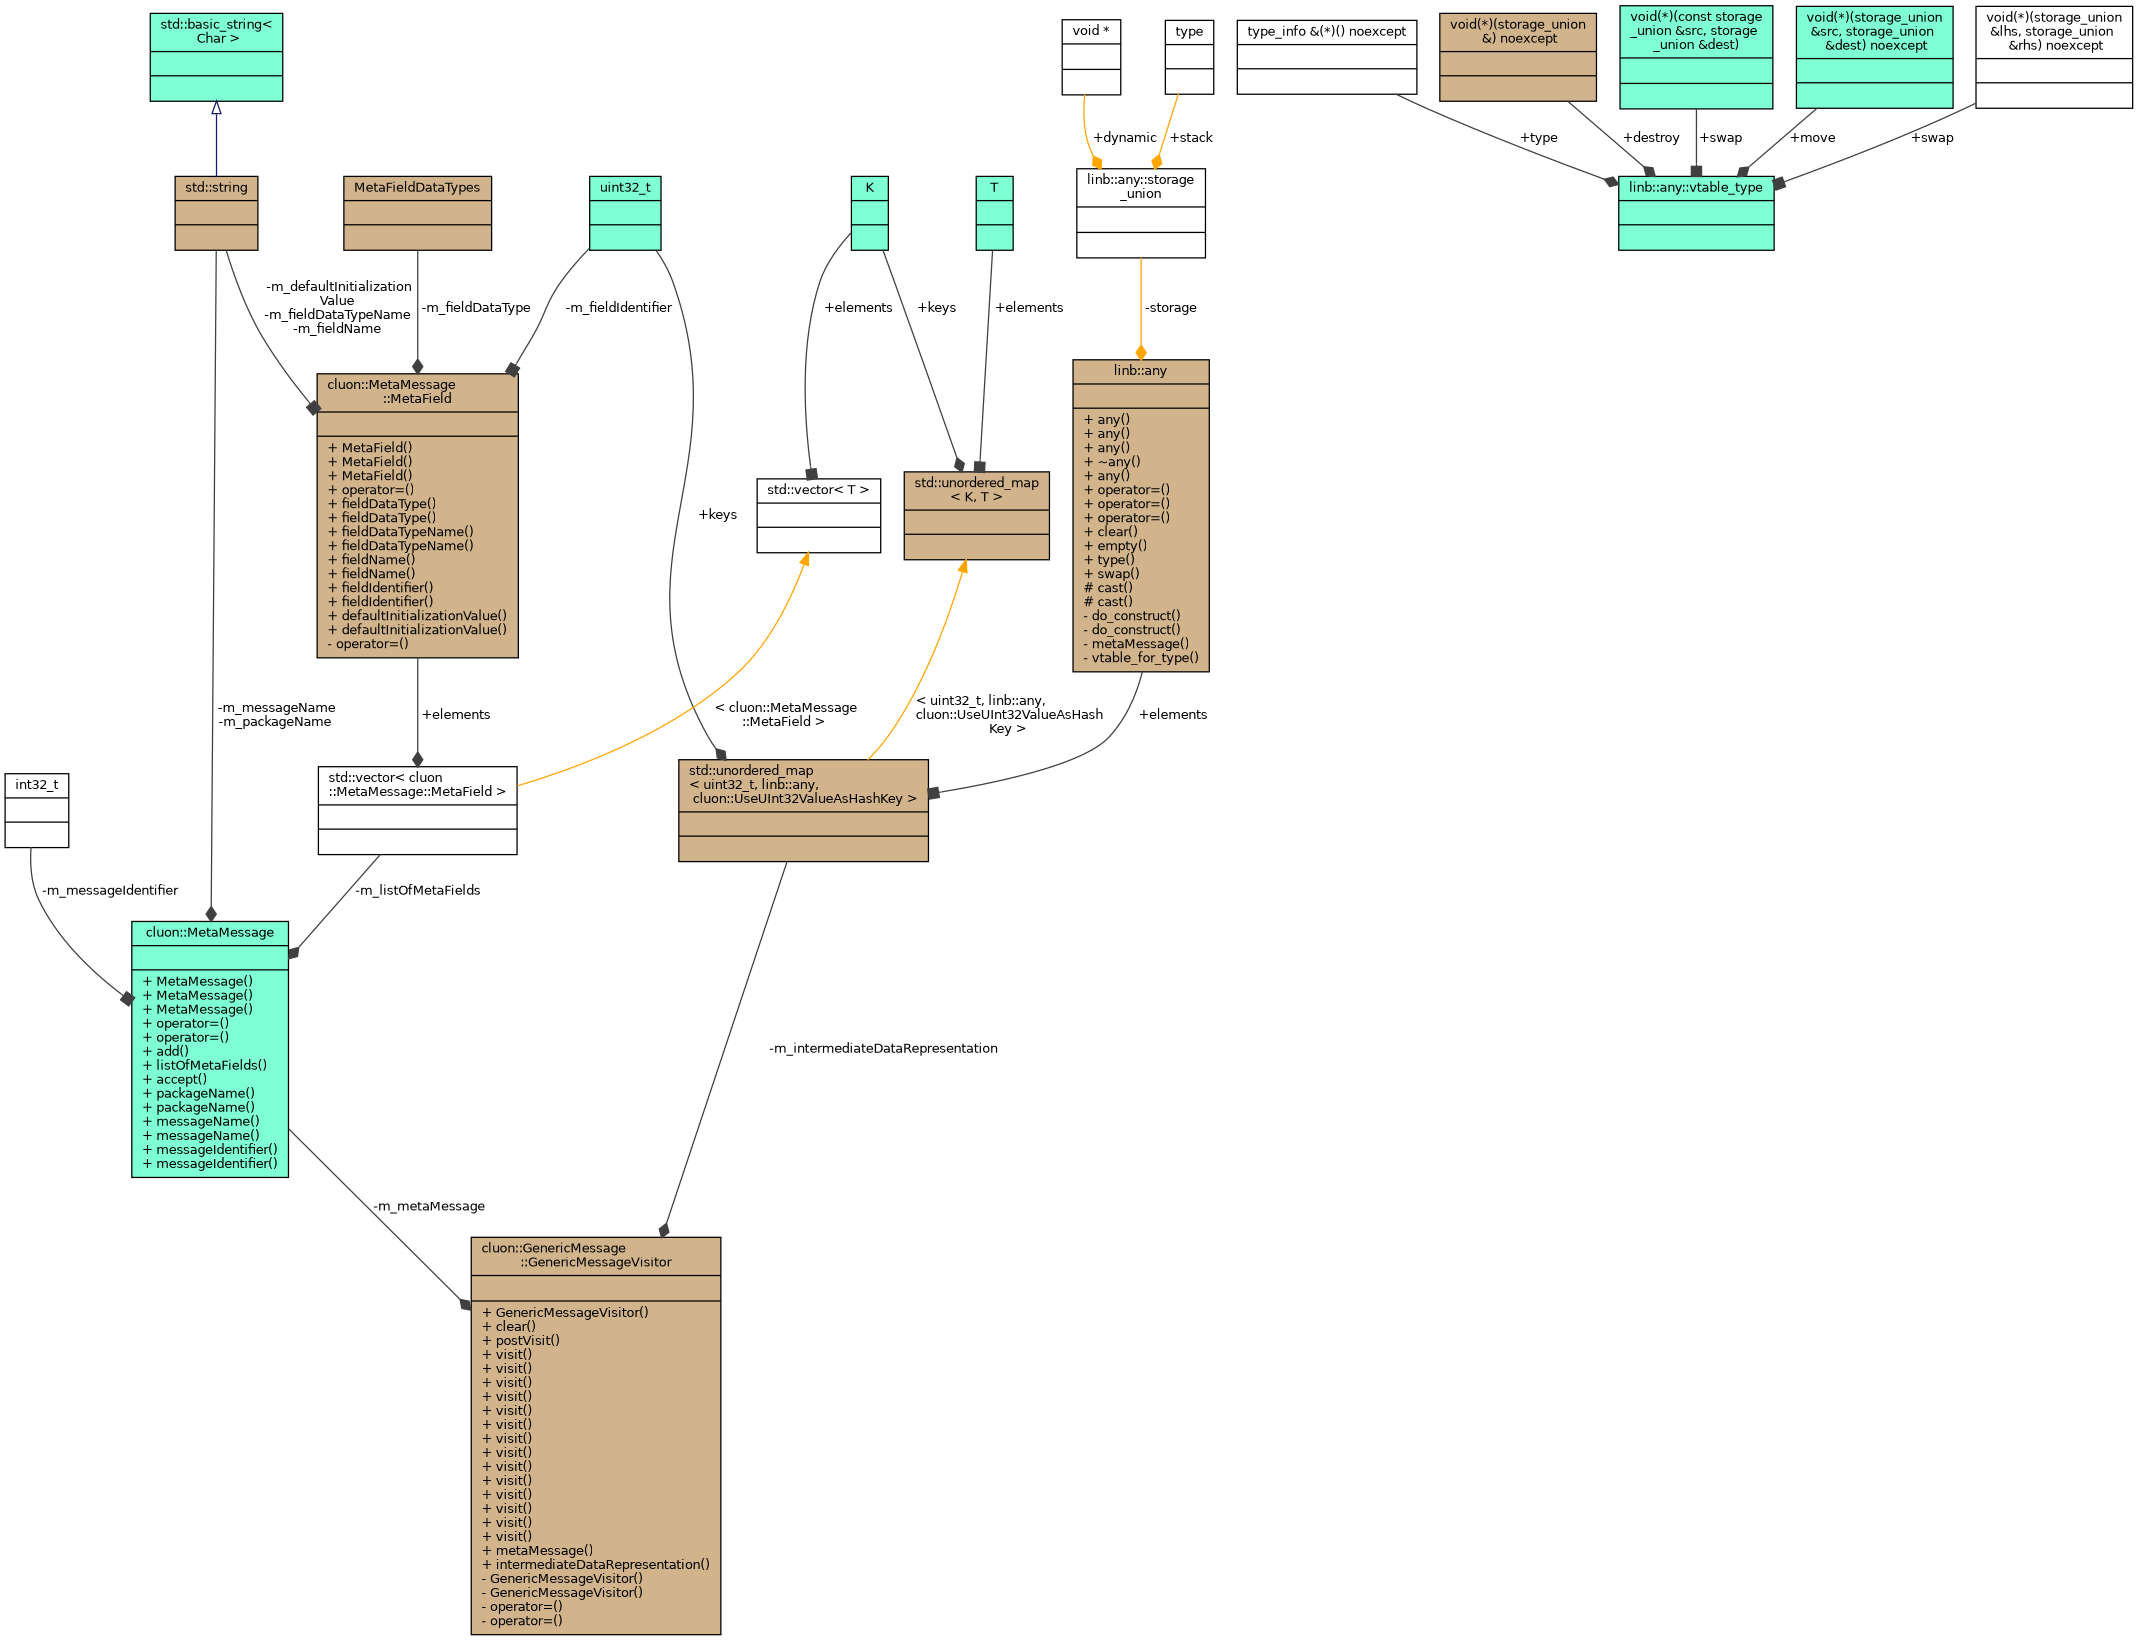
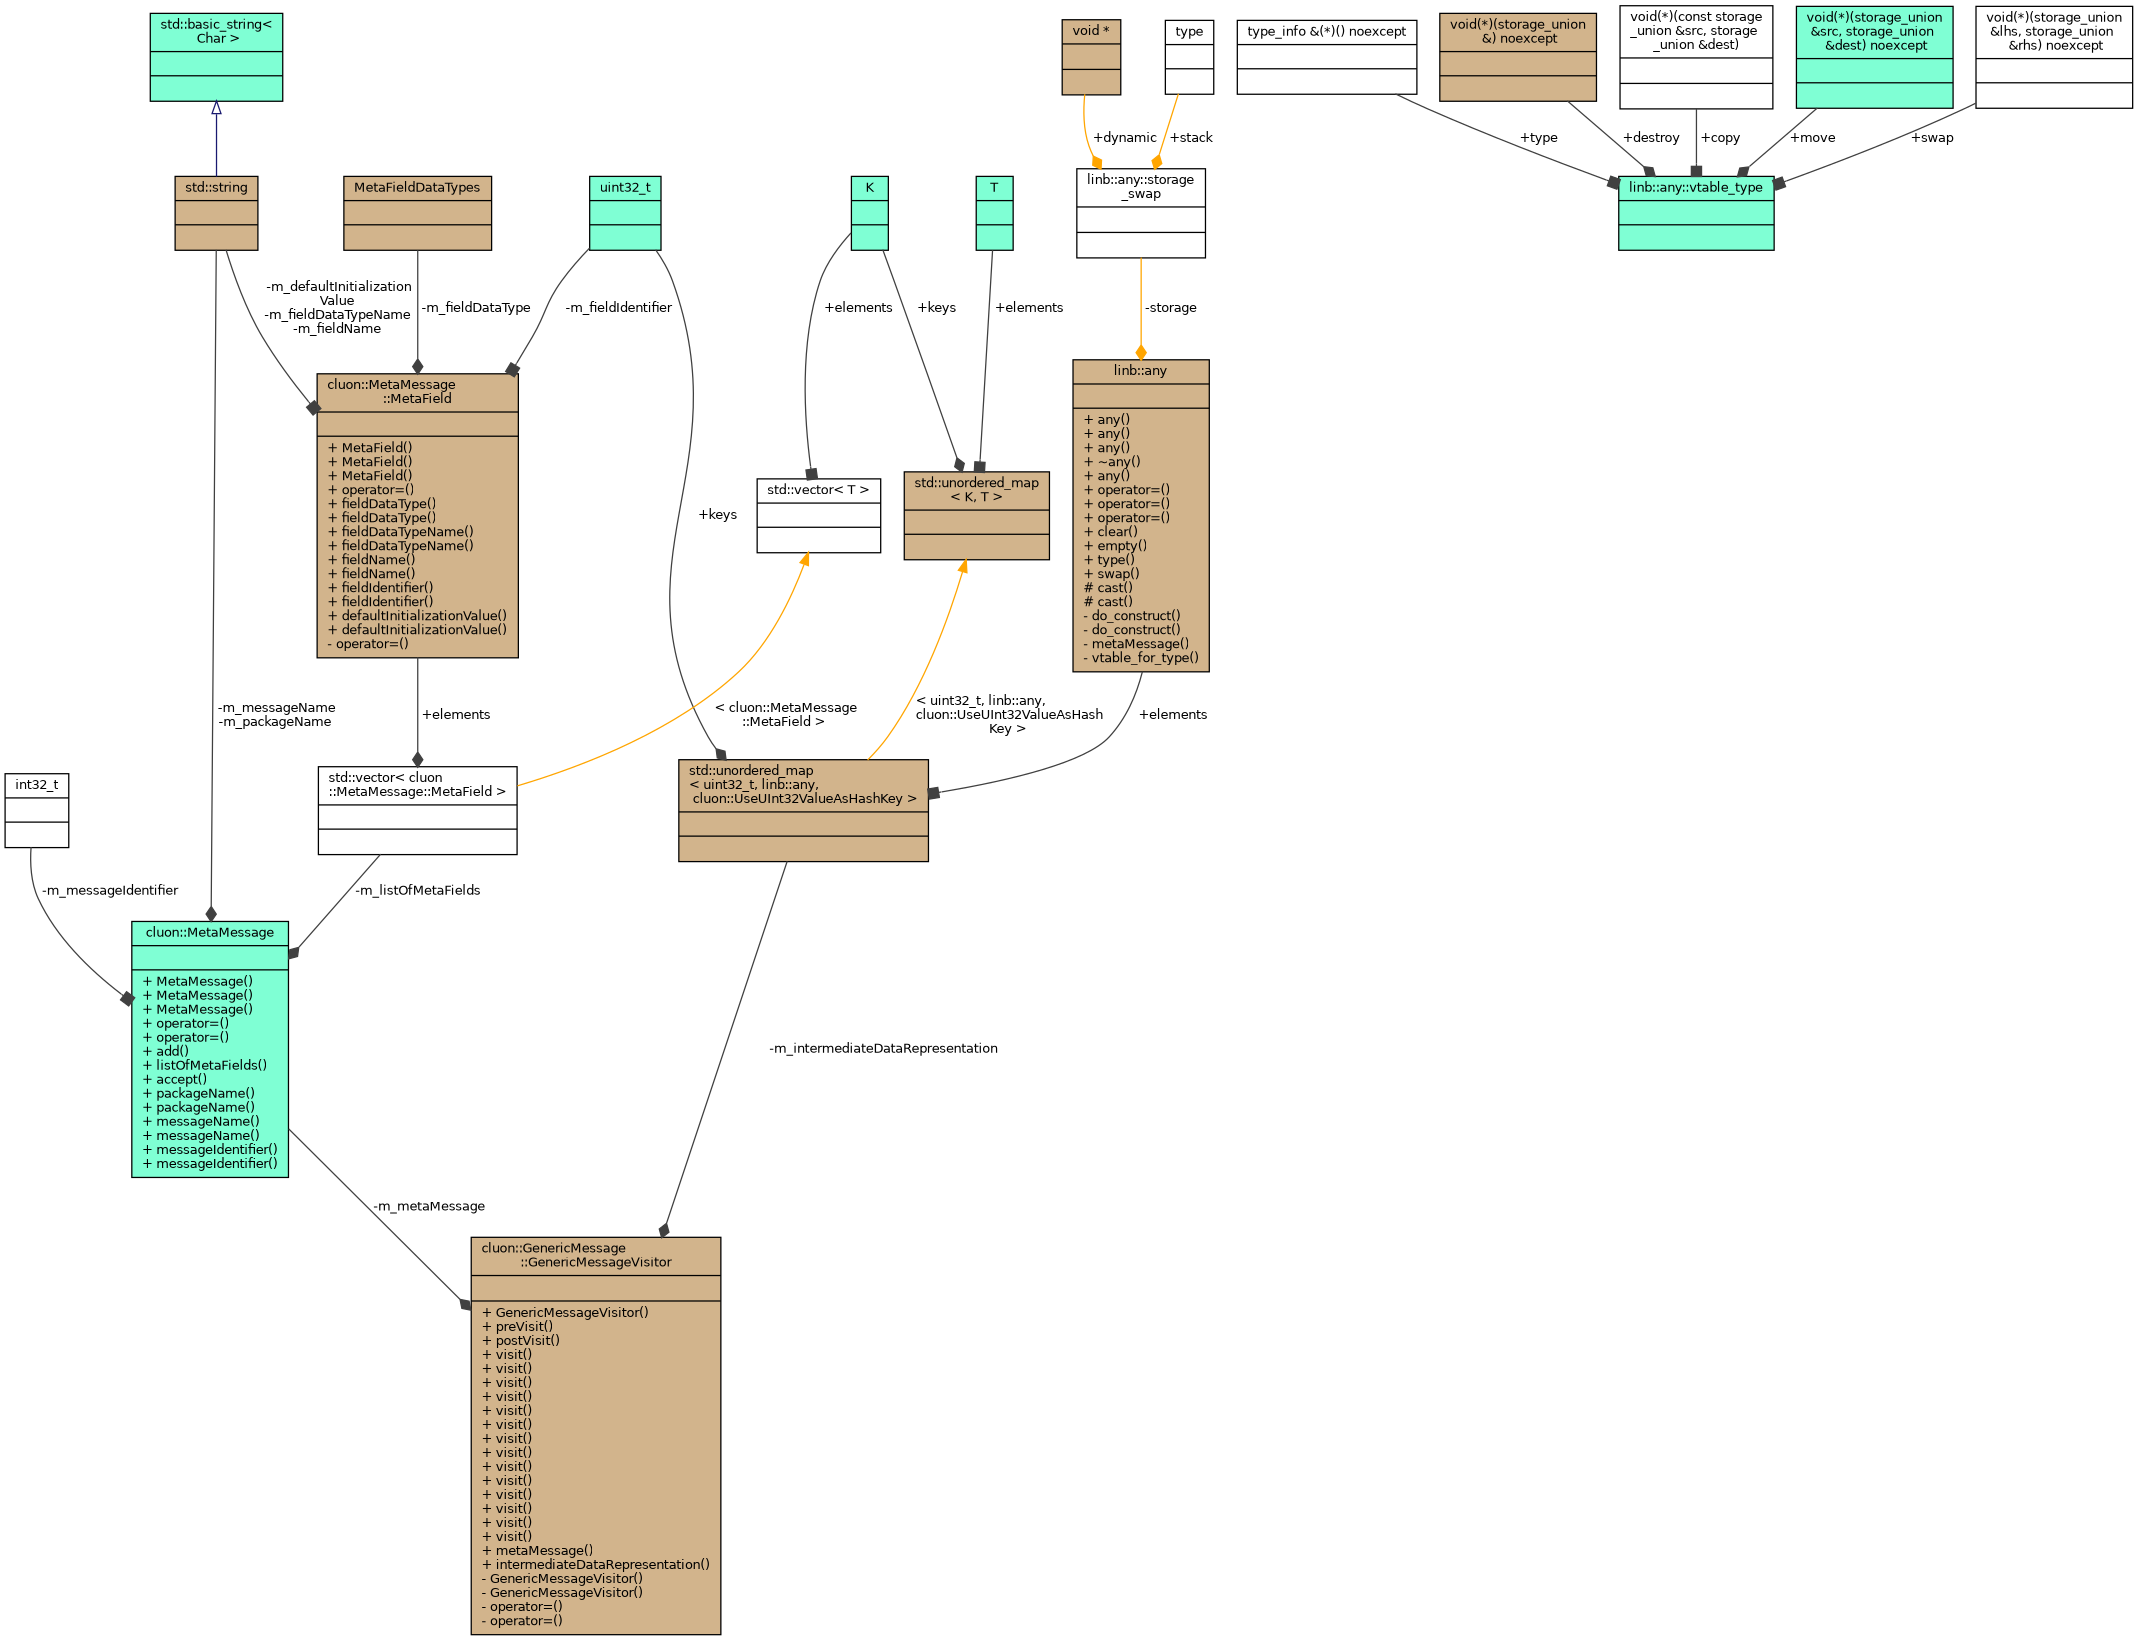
(1091, 57) -> (1091, 57)
(1696, 57) -> (1696, 57)
(1500, 139) -> (1500, 139)
(1719, 139) -> (1719, 139)
(1141, 194) -> (1141, 194)
(509, 1327) -> (518, 1327)
